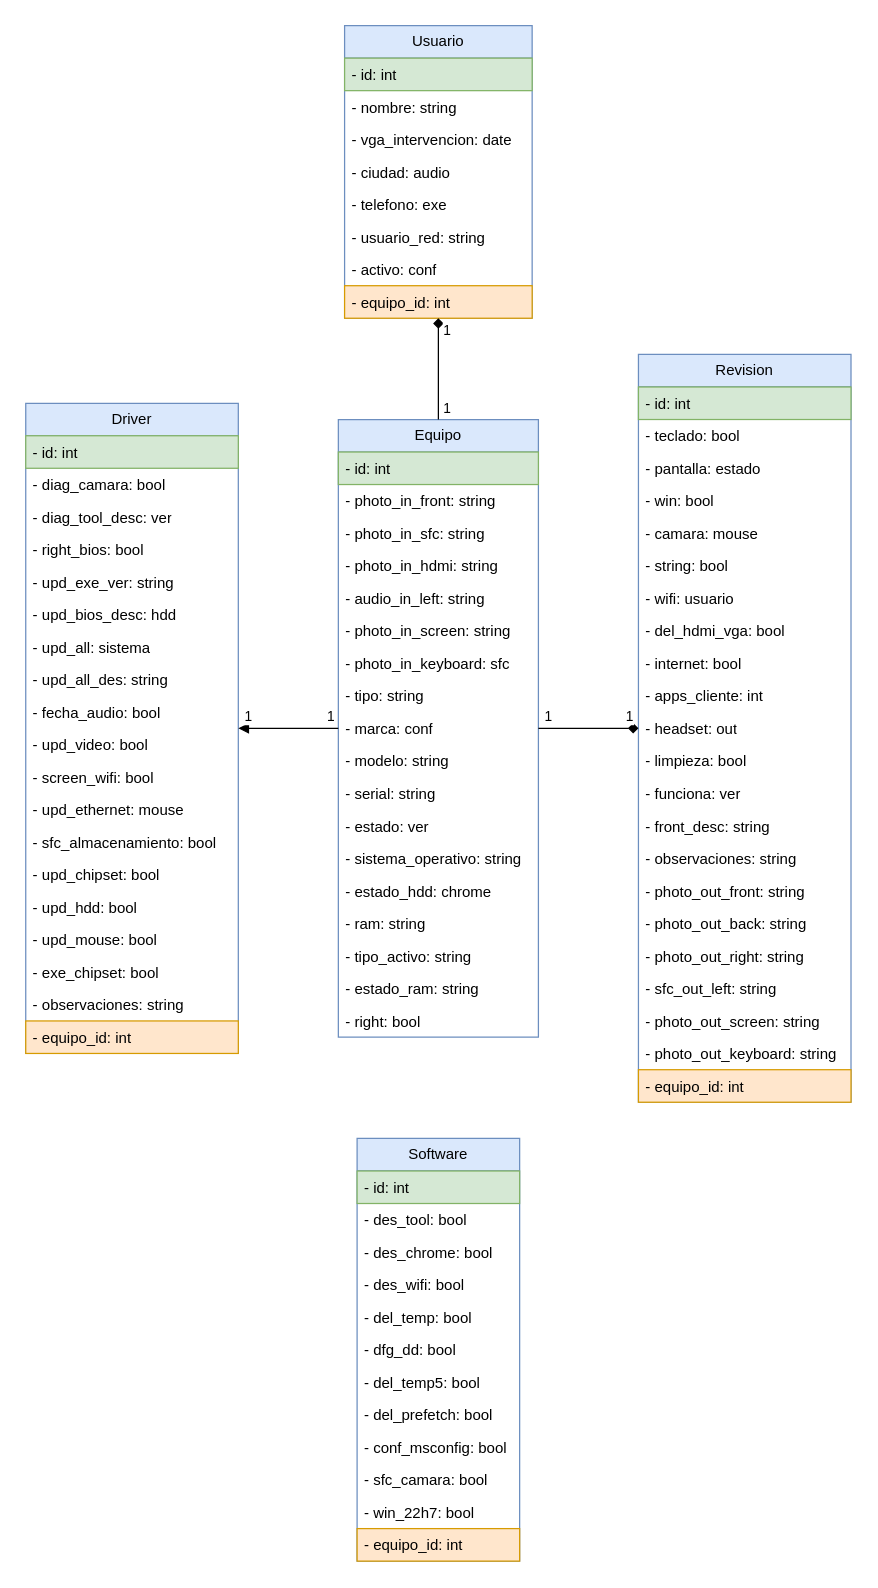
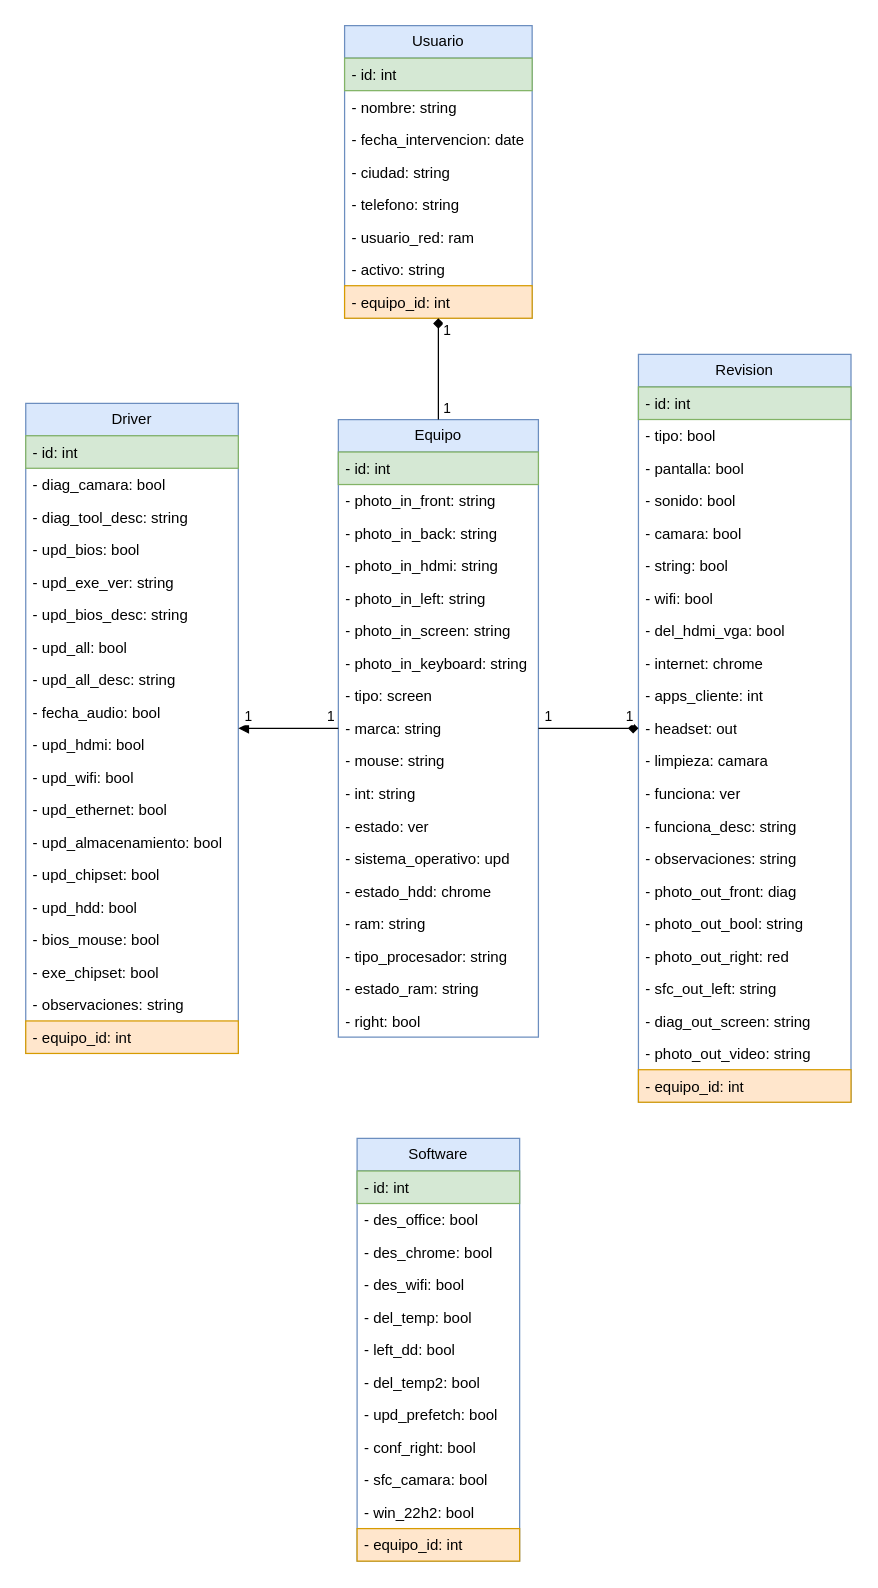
(439, 150) -> (439, 150)
(405, 173) -> (409, 173)
(407, 206) -> (418, 206)
(430, 238) -> (420, 238)
(403, 271) -> (409, 271)
(699, 437) -> (686, 437)
(711, 470) -> (701, 470)
(682, 502) -> (695, 502)
(112, 518) -> (122, 518)
(428, 535) -> (432, 535)
(703, 535) -> (697, 535)
(97, 551) -> (91, 551)
(429, 600) -> (431, 600)
(697, 600) -> (684, 600)
(109, 616) -> (120, 616)
(97, 648) -> (84, 648)
(439, 665) -> (439, 674)
(703, 665) -> (713, 665)
(110, 681) -> (114, 681)
(395, 697) -> (397, 697)
(394, 730) -> (401, 730)
(95, 746) -> (91, 746)
(403, 762) -> (401, 762)
(699, 762) -> (710, 762)
(101, 778) -> (89, 778)
(401, 795) -> (390, 795)
(115, 811) -> (109, 811)
(722, 827) -> (732, 827)
(131, 843) -> (131, 843)
(439, 869) -> (437, 860)
(743, 892) -> (734, 892)
(739, 925) -> (737, 925)
(97, 941) -> (99, 941)
(422, 957) -> (439, 966)
(741, 957) -> (730, 957)
(746, 1031) -> (741, 1022)
(746, 1064) -> (741, 1055)
(422, 1221) -> (430, 1221)
(415, 1351) -> (418, 1351)
(426, 1383) -> (426, 1383)
(439, 1416) -> (439, 1425)
(439, 1457) -> (430, 1448)
(422, 1513) -> (422, 1513)
